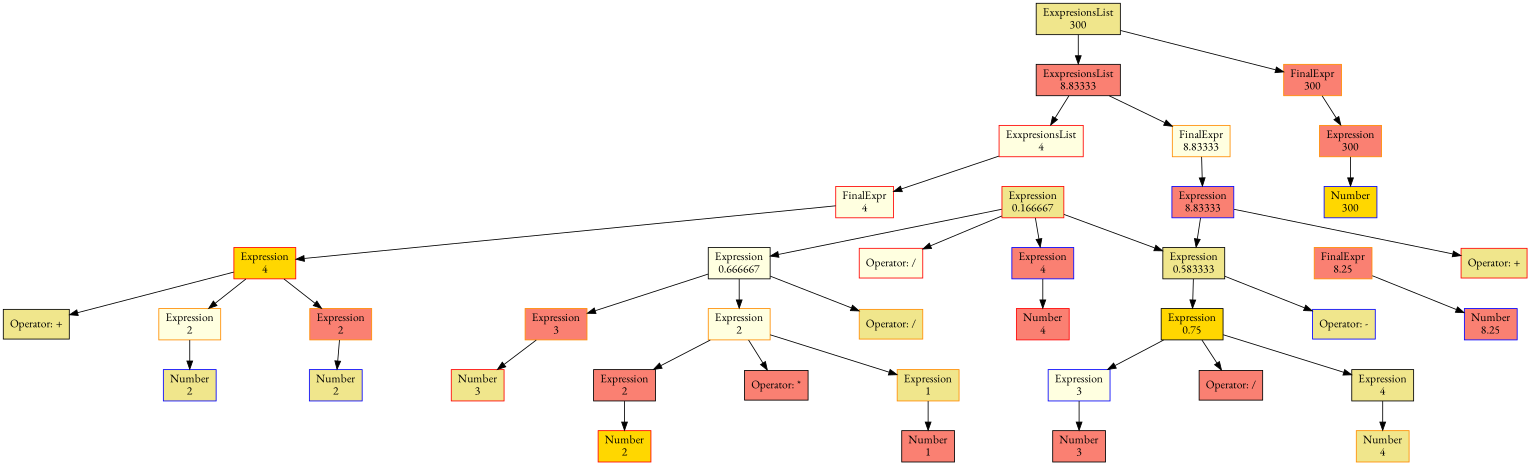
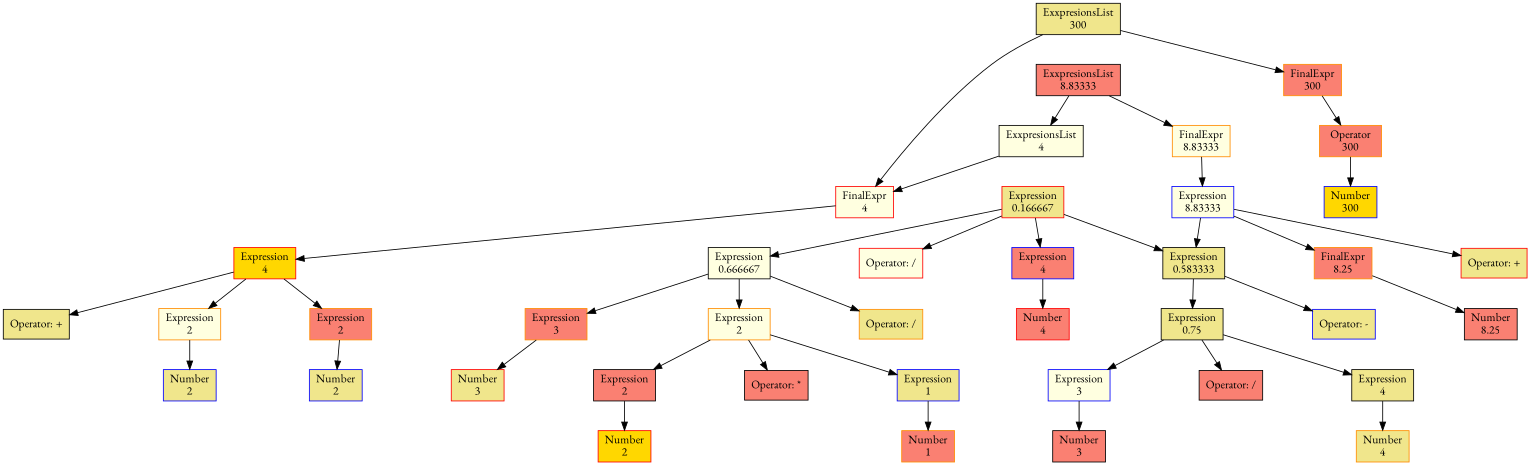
(1078, 45) -> (954, 97)
(1041, 141) -> (1041, 141)
(1351, 141) -> (1351, 141)
(1203, 202) -> (1203, 202)
none -> (1270, 232)
(1192, 324) -> (1192, 324)
(1491, 324) -> (1491, 324)
(928, 385) -> (928, 385)
(928, 446) -> (928, 446)
